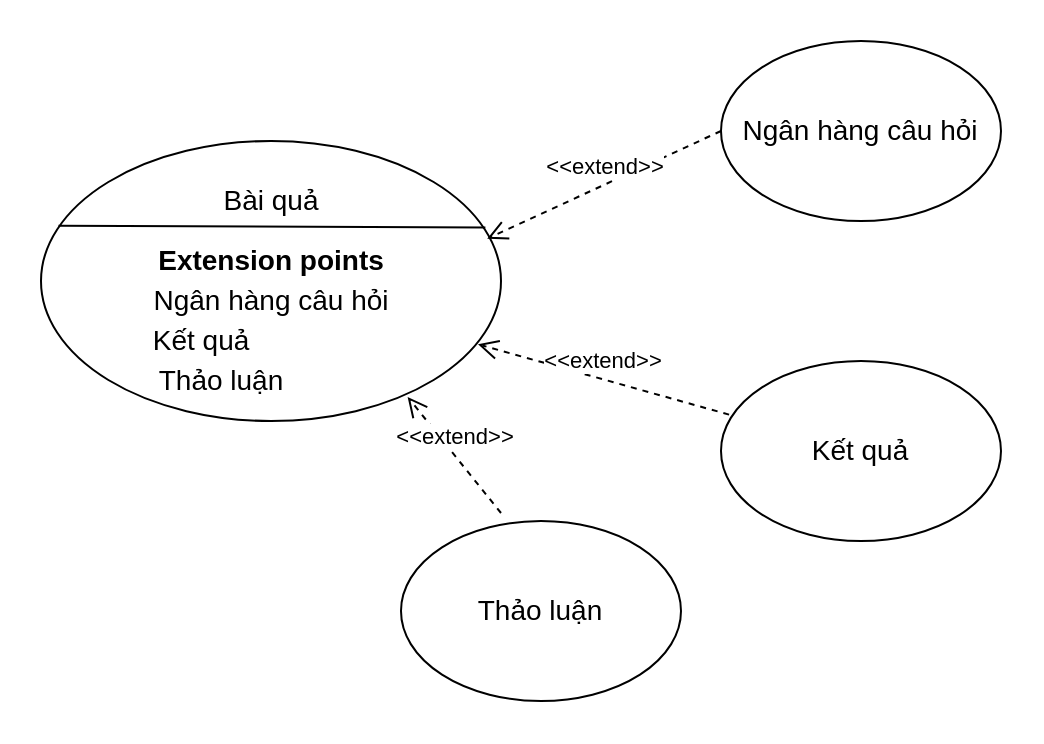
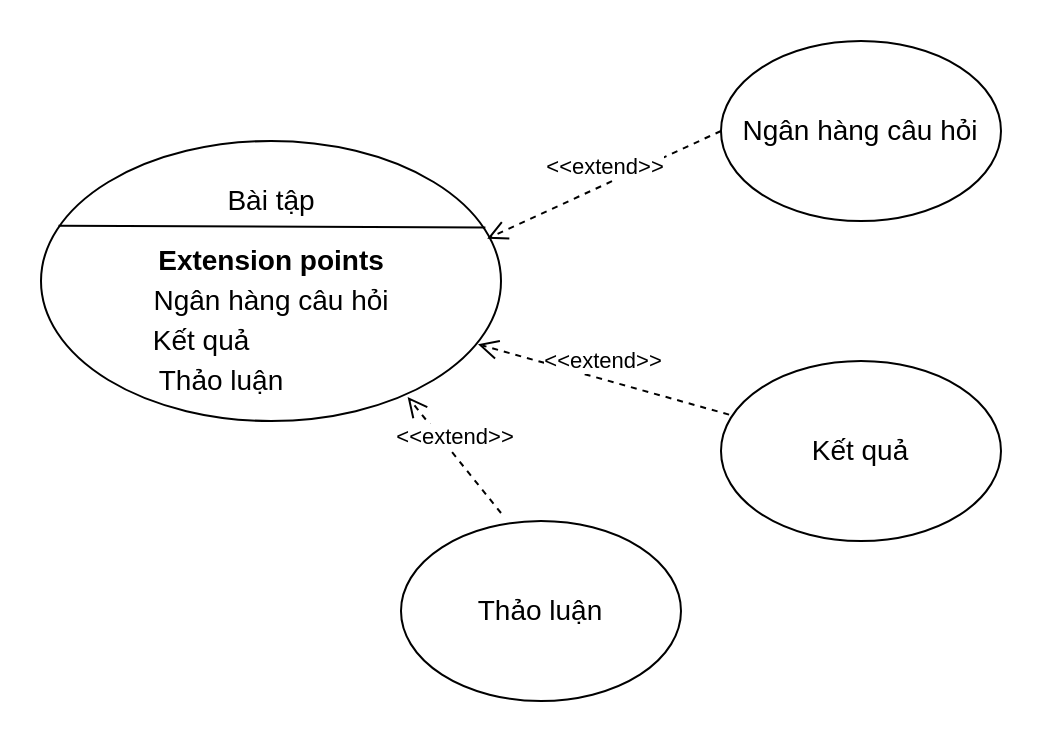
(272, 201) -> (272, 201)
